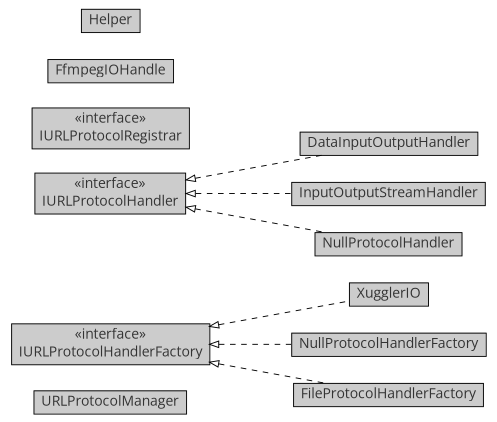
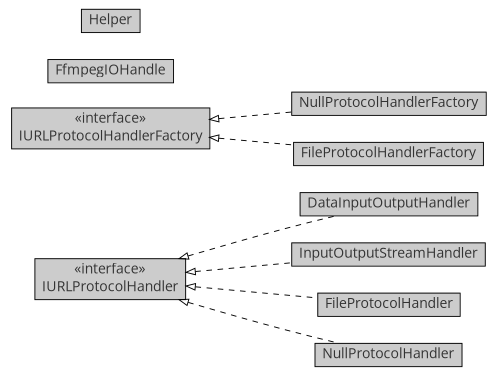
(110, 128) -> none
(389, 294) -> none
none -> (389, 304)
(110, 402) -> none
